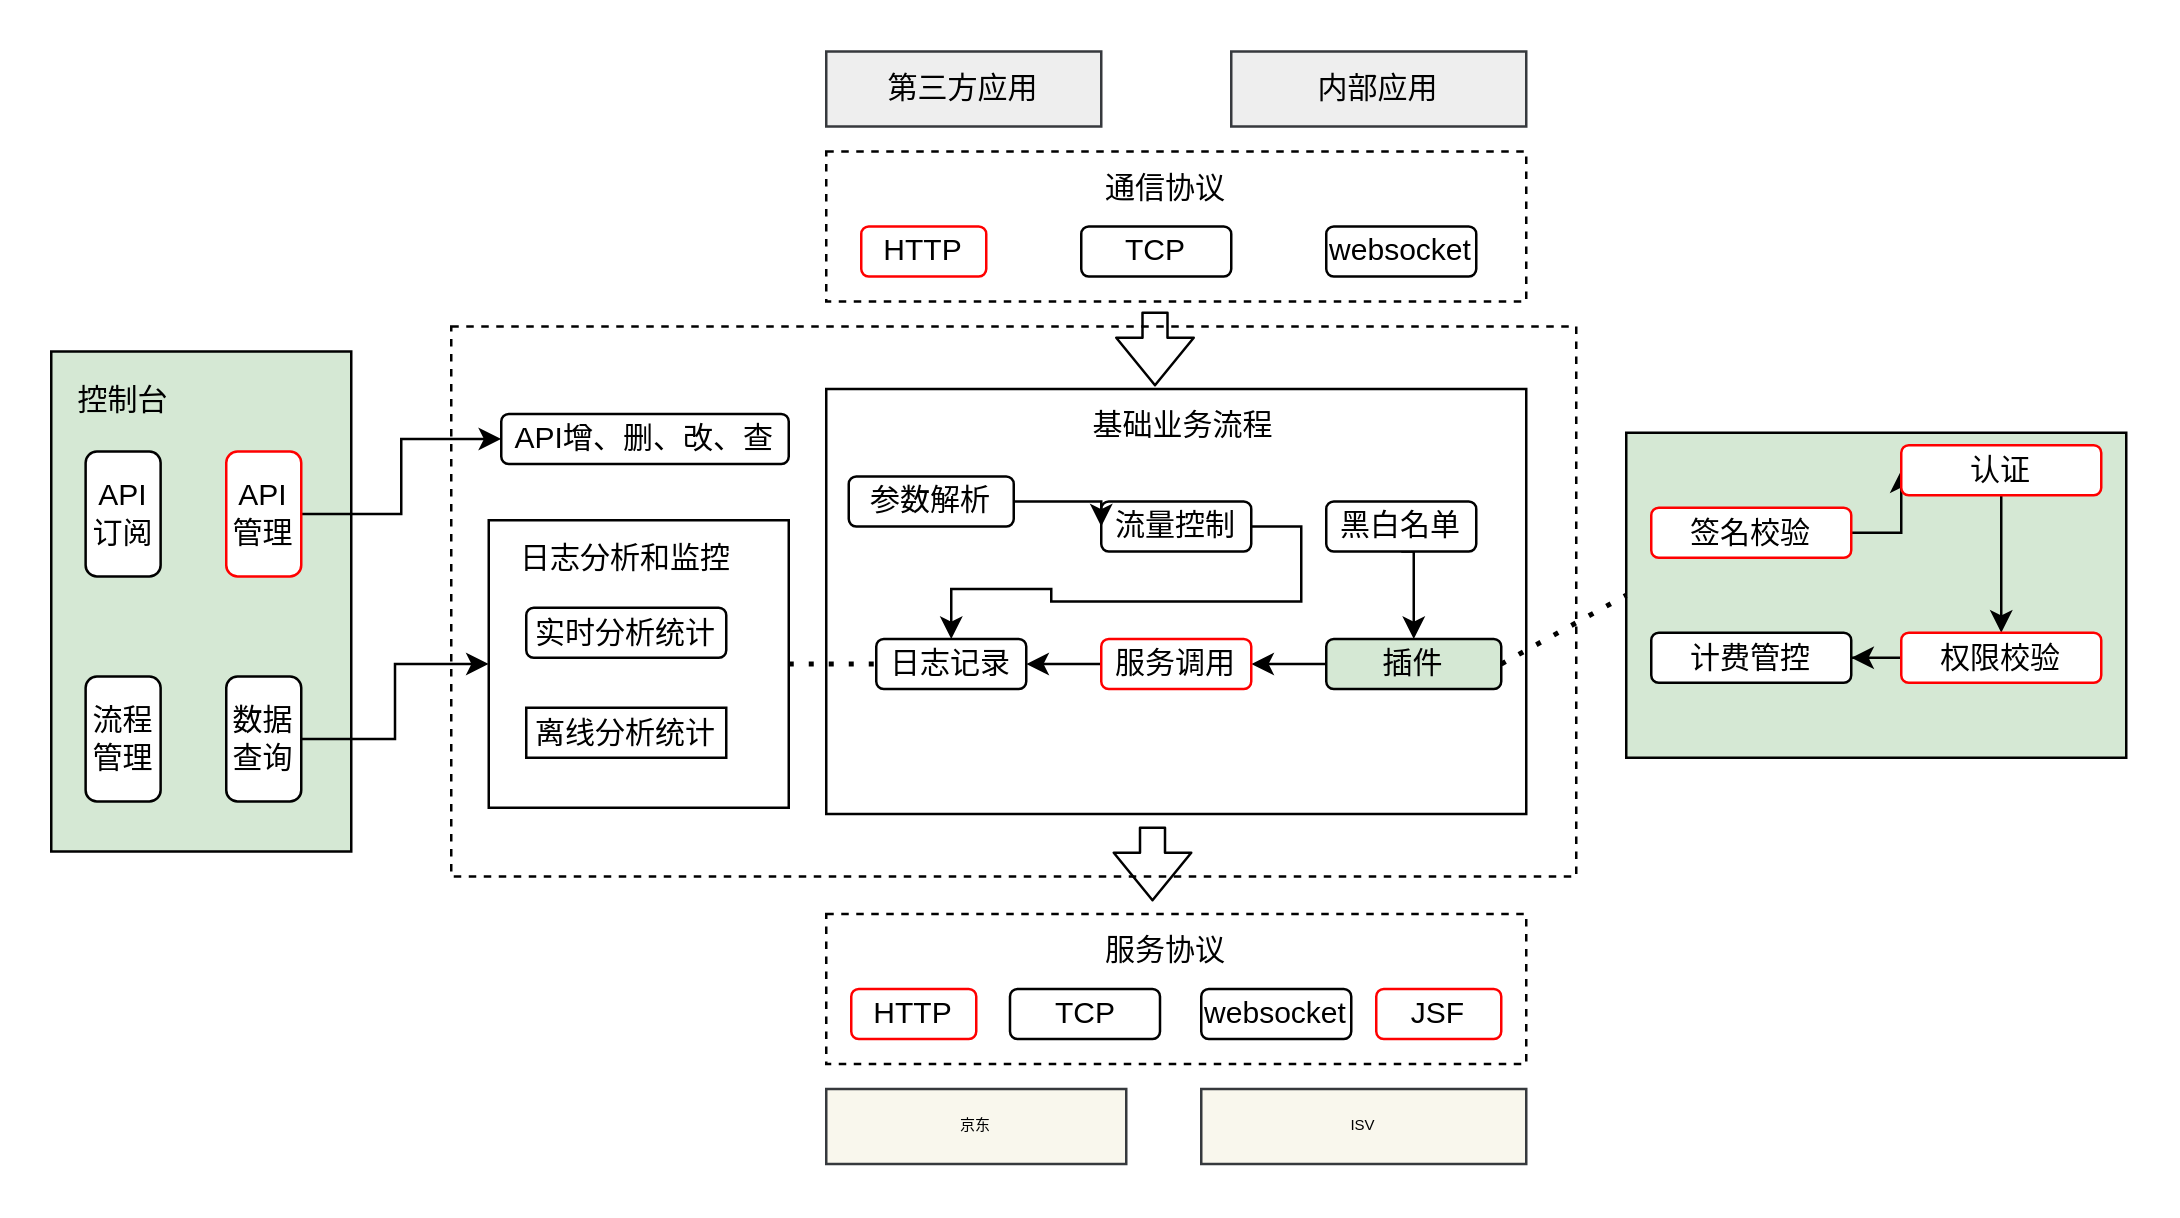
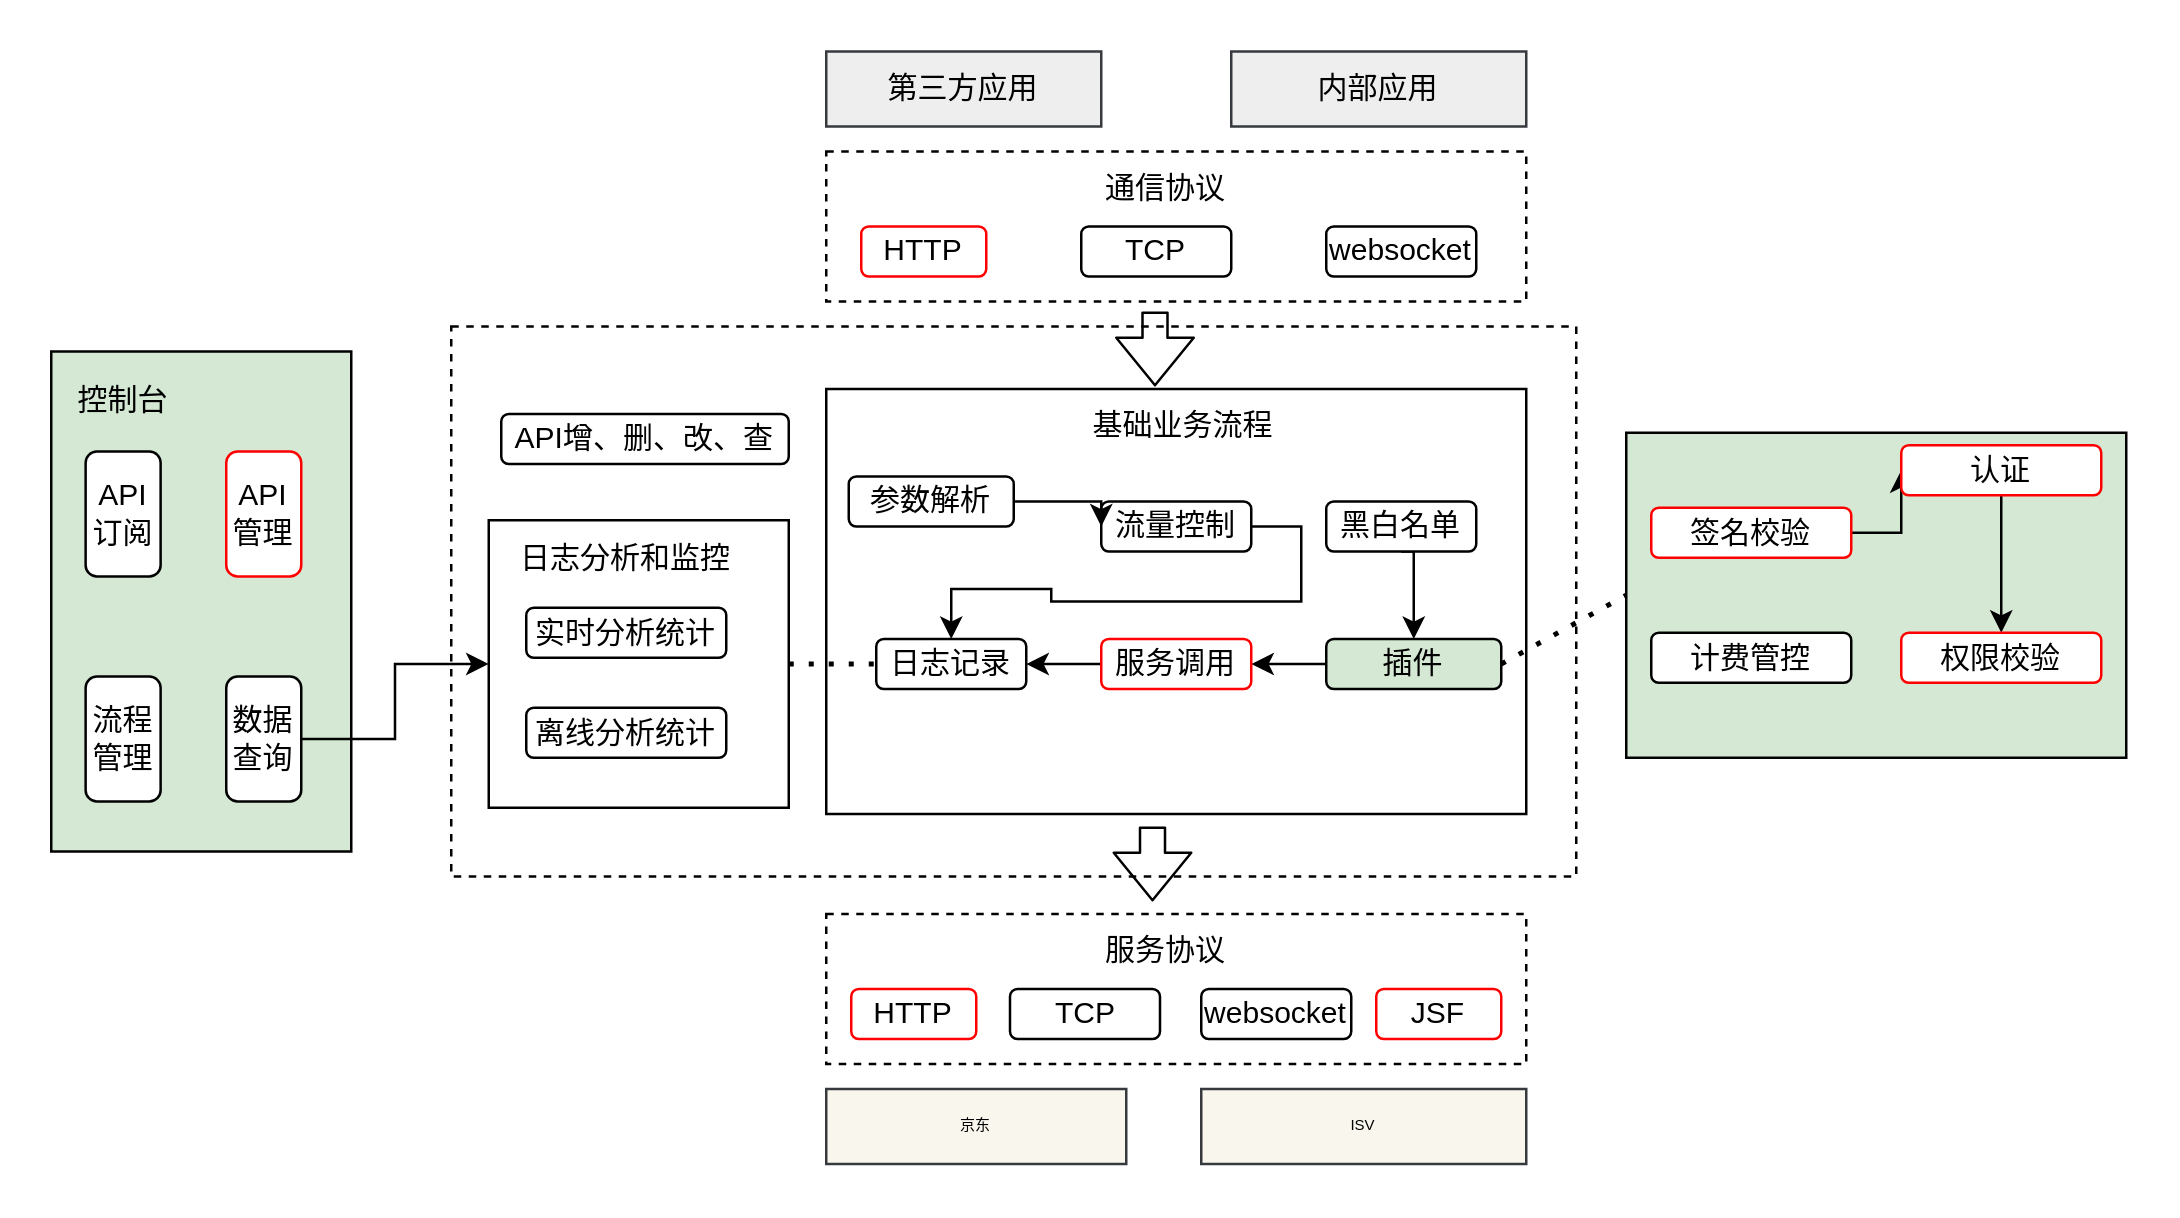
(401, 485) -> none
(1868, 658) -> none
(626, 733) -> (626, 733)
